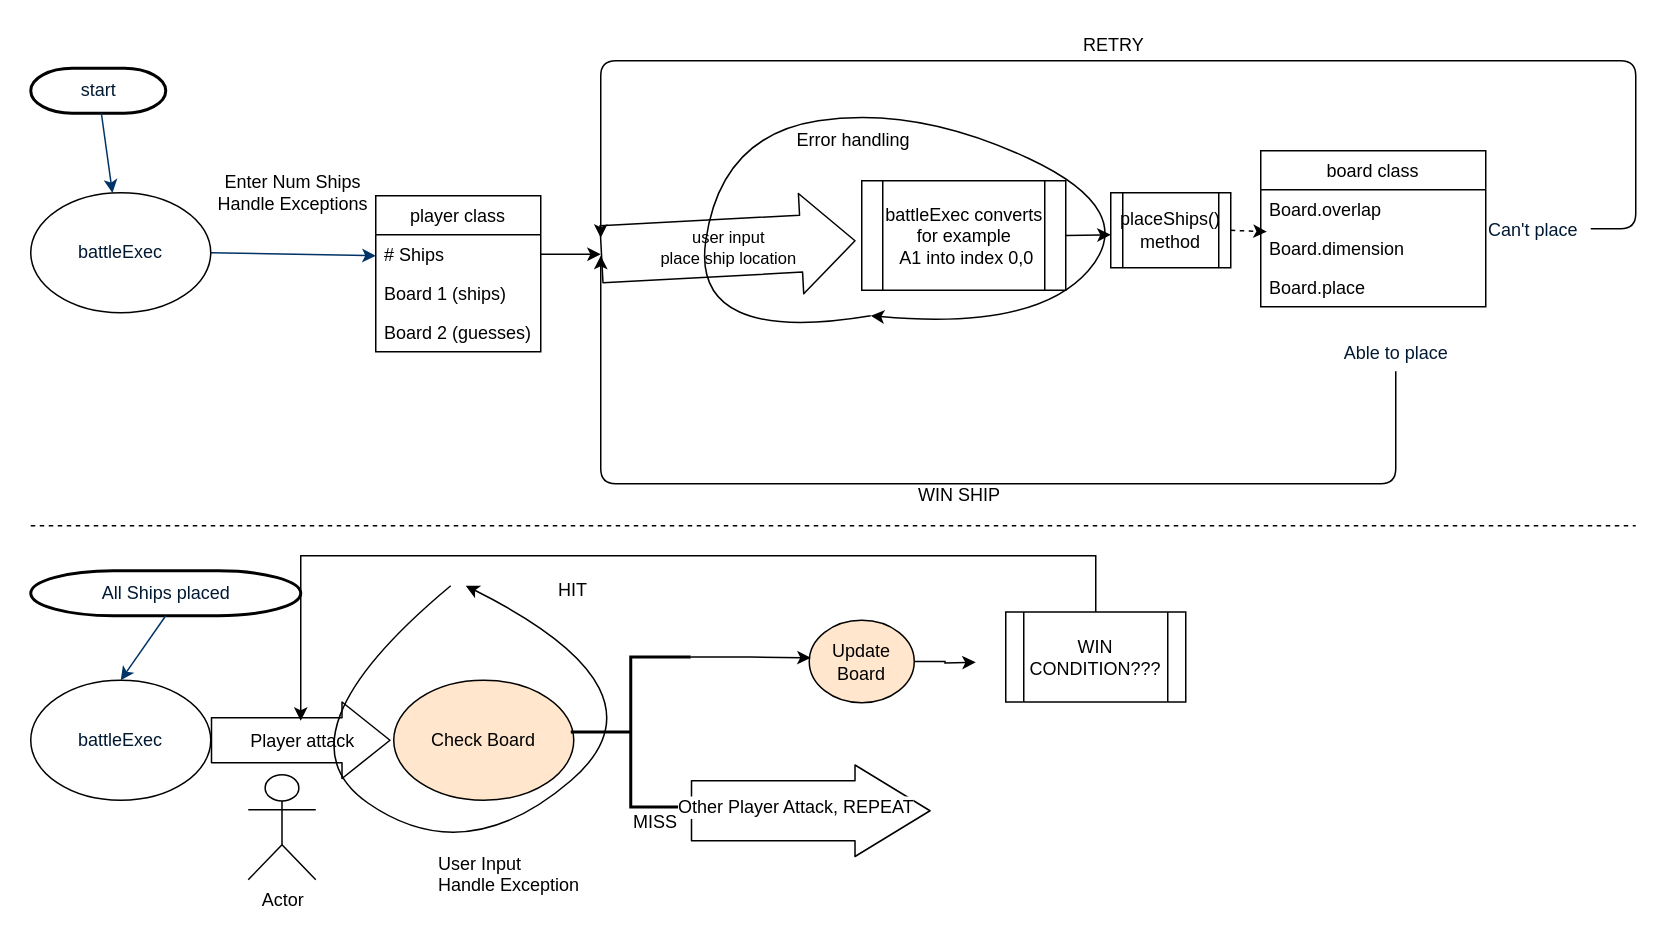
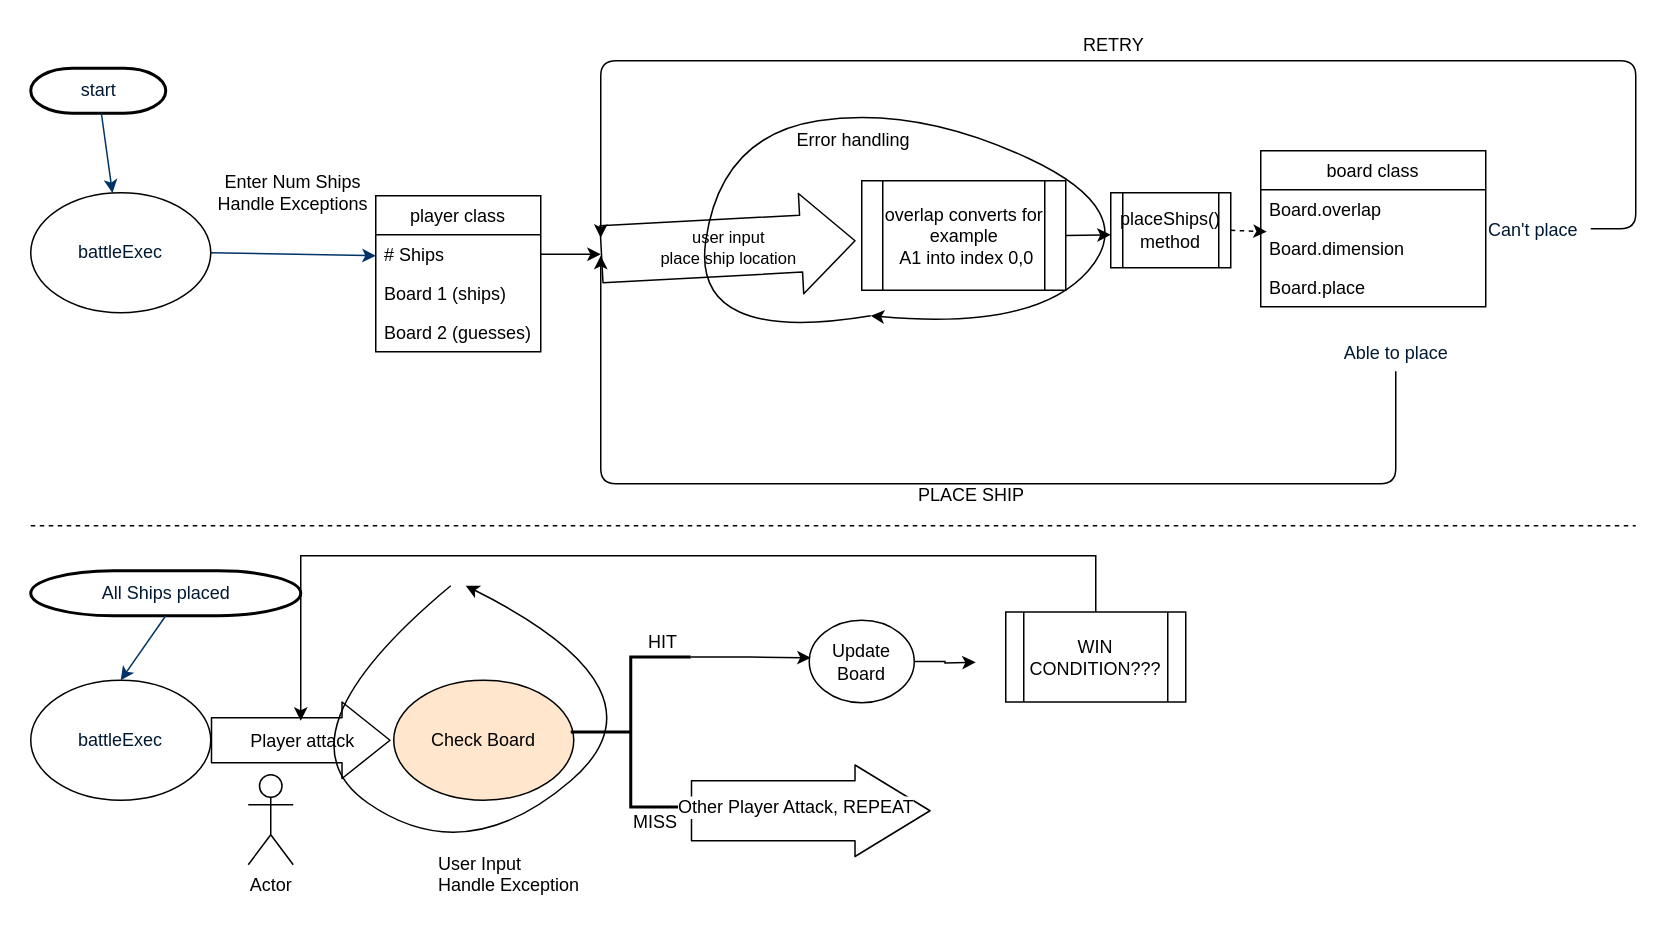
(965, 236) -> (965, 236)
(957, 496) -> (967, 496)
(578, 590) -> (668, 642)
(862, 662) -> (862, 662)
(282, 827) -> (271, 820)
